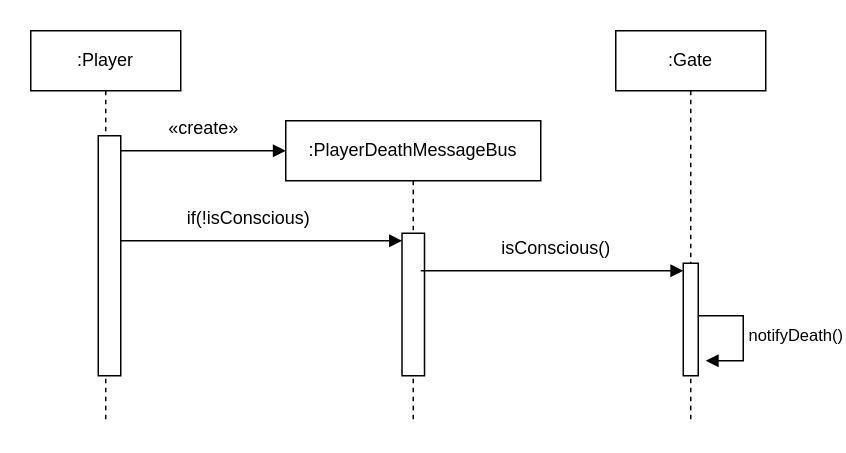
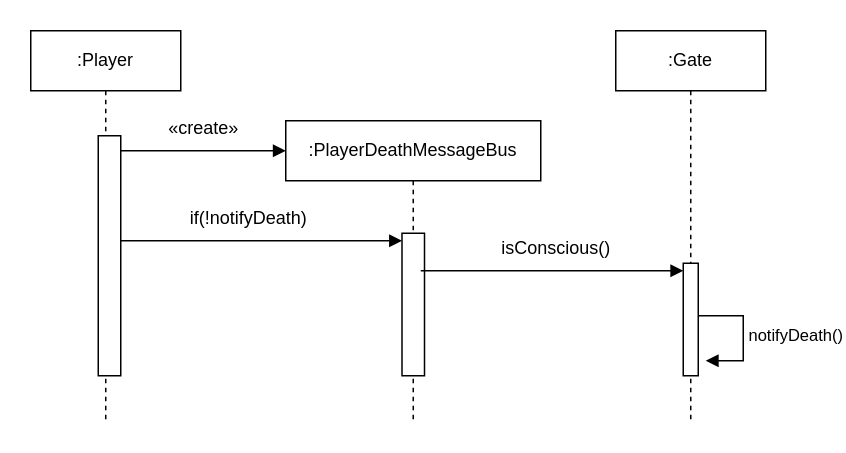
(249, 218) -> (249, 218)
